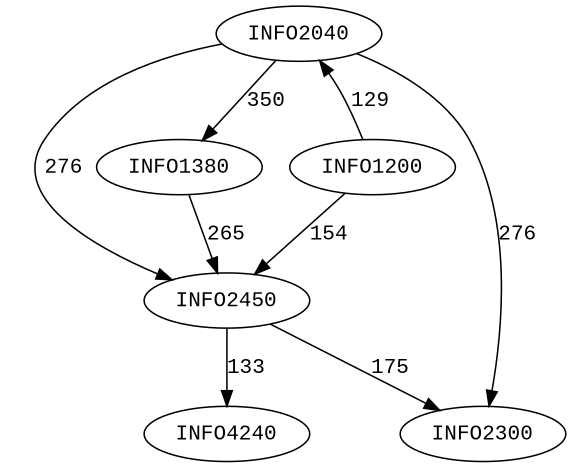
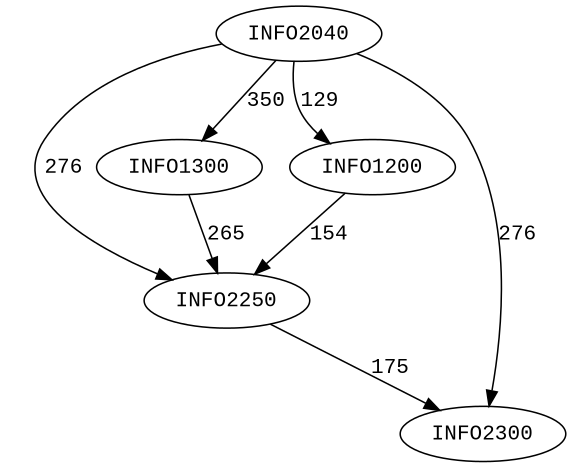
(348, 105) -> (296, 101)
(179, 167) -> (179, 167)
(227, 301) -> (227, 301)
(227, 434) -> none
